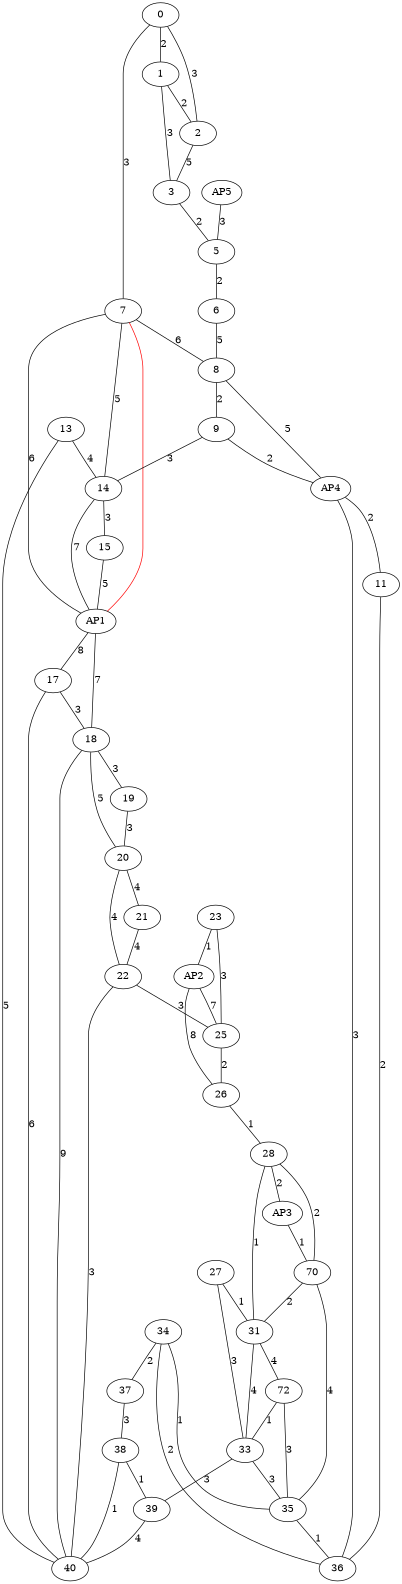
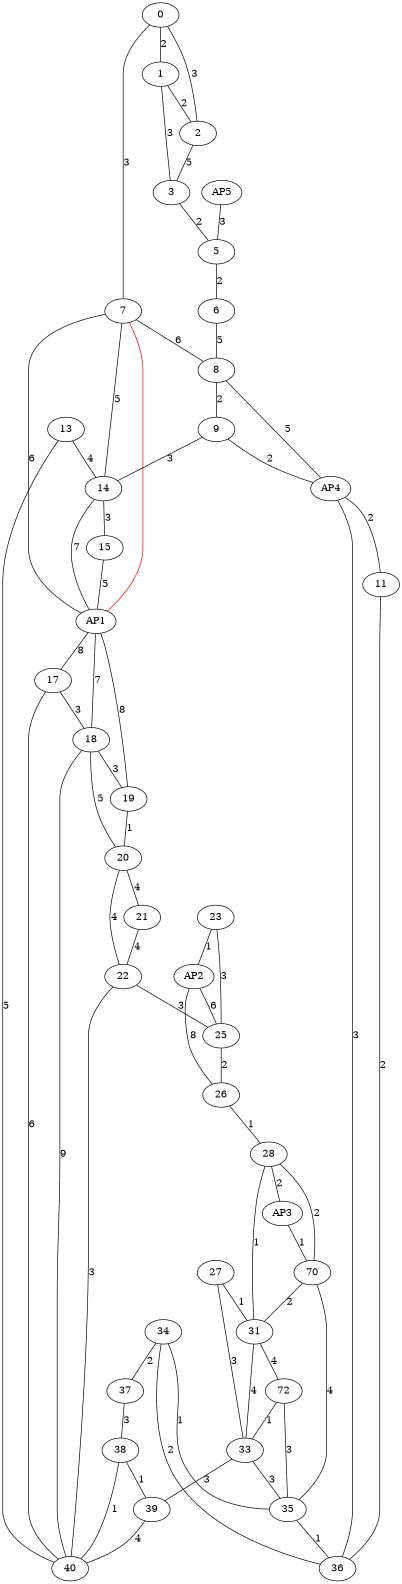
none -> (118, 709)
(130, 829) -> (130, 829)
(214, 1006) -> (214, 1006)
